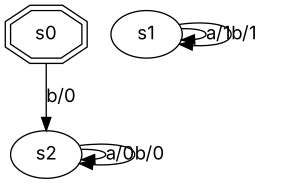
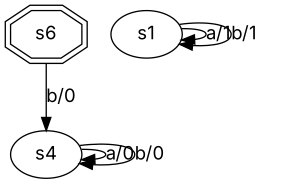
(46, 34) -> (46, 34)
(46, 155) -> (46, 155)
